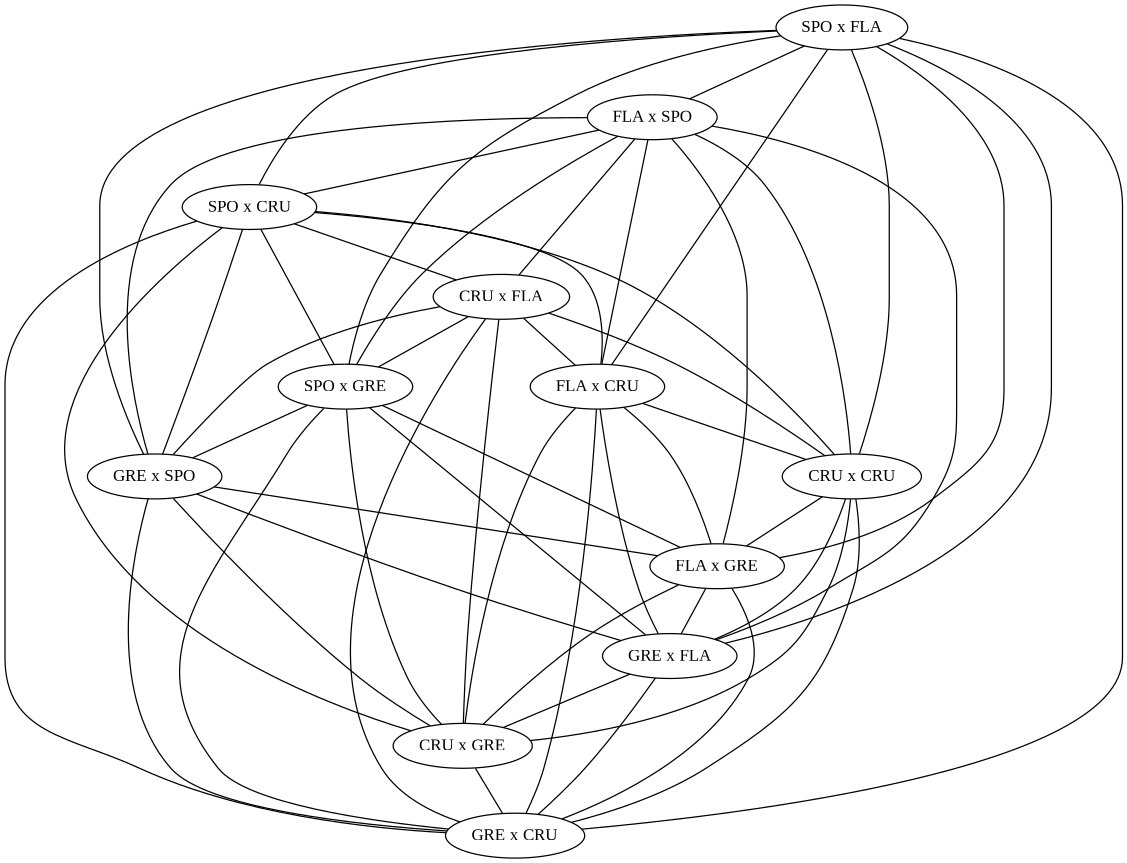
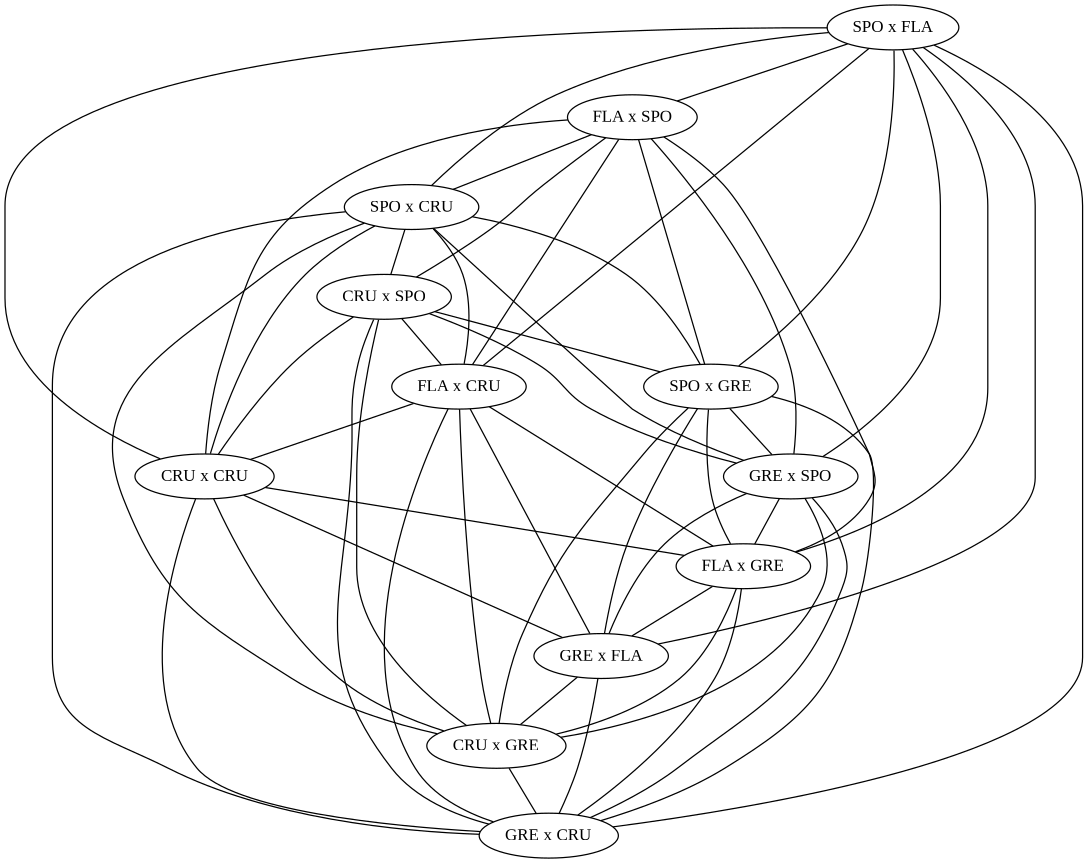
(501, 297) -> (384, 297)
(957, 370) -> none
